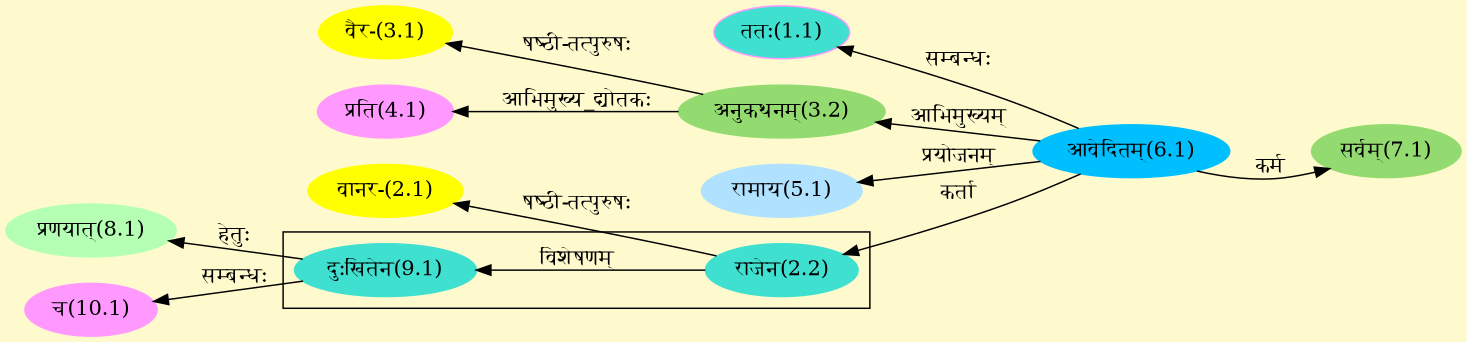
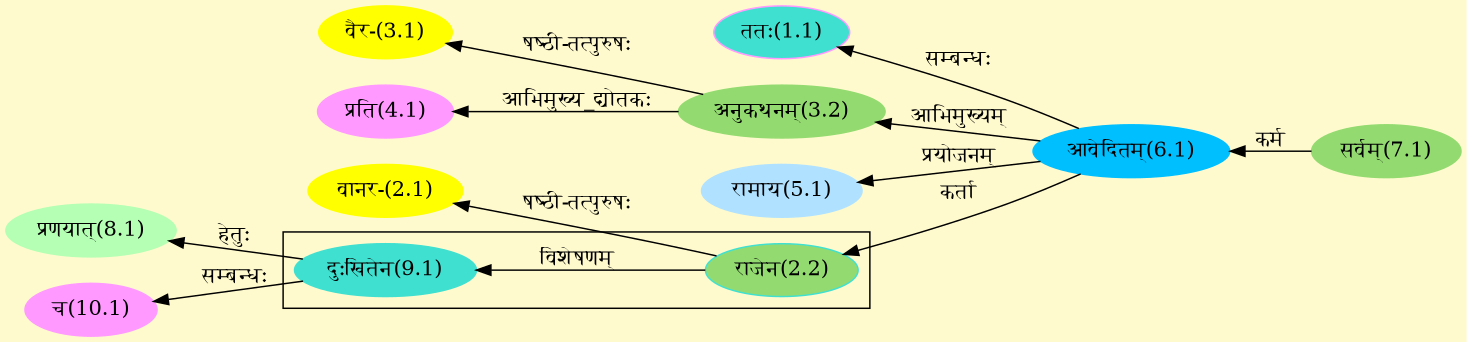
(1256, 179) -> (1278, 151)
(782, 270) -> (782, 270)
